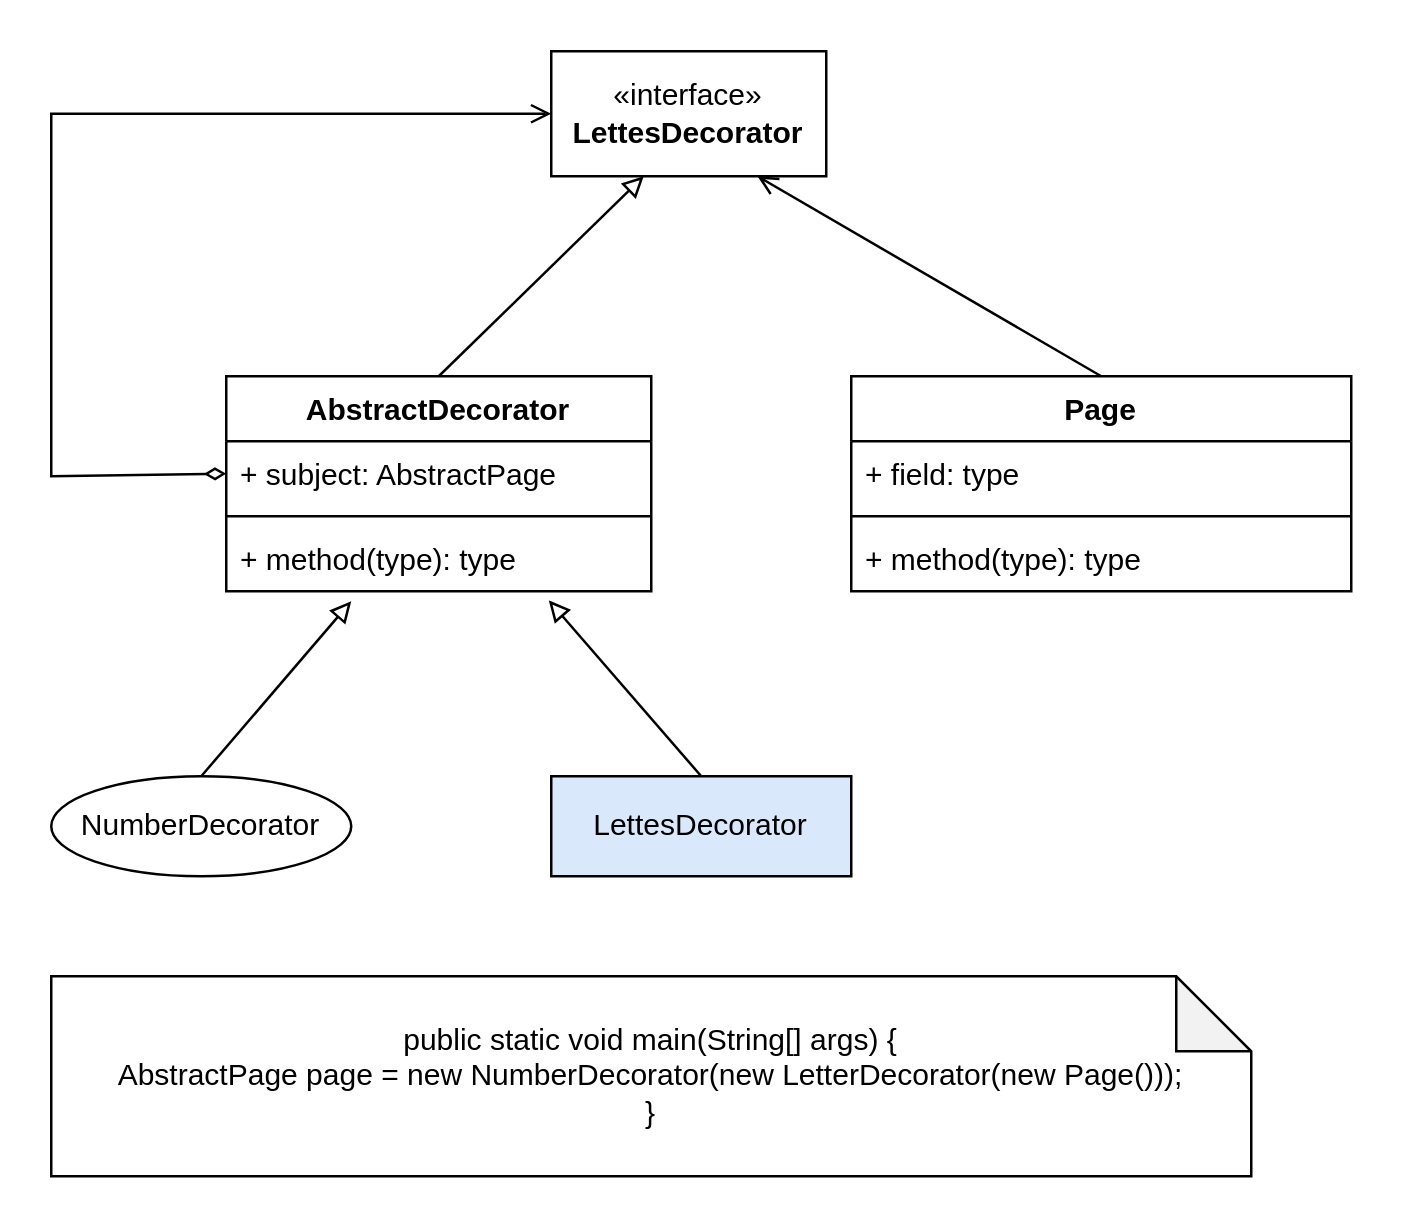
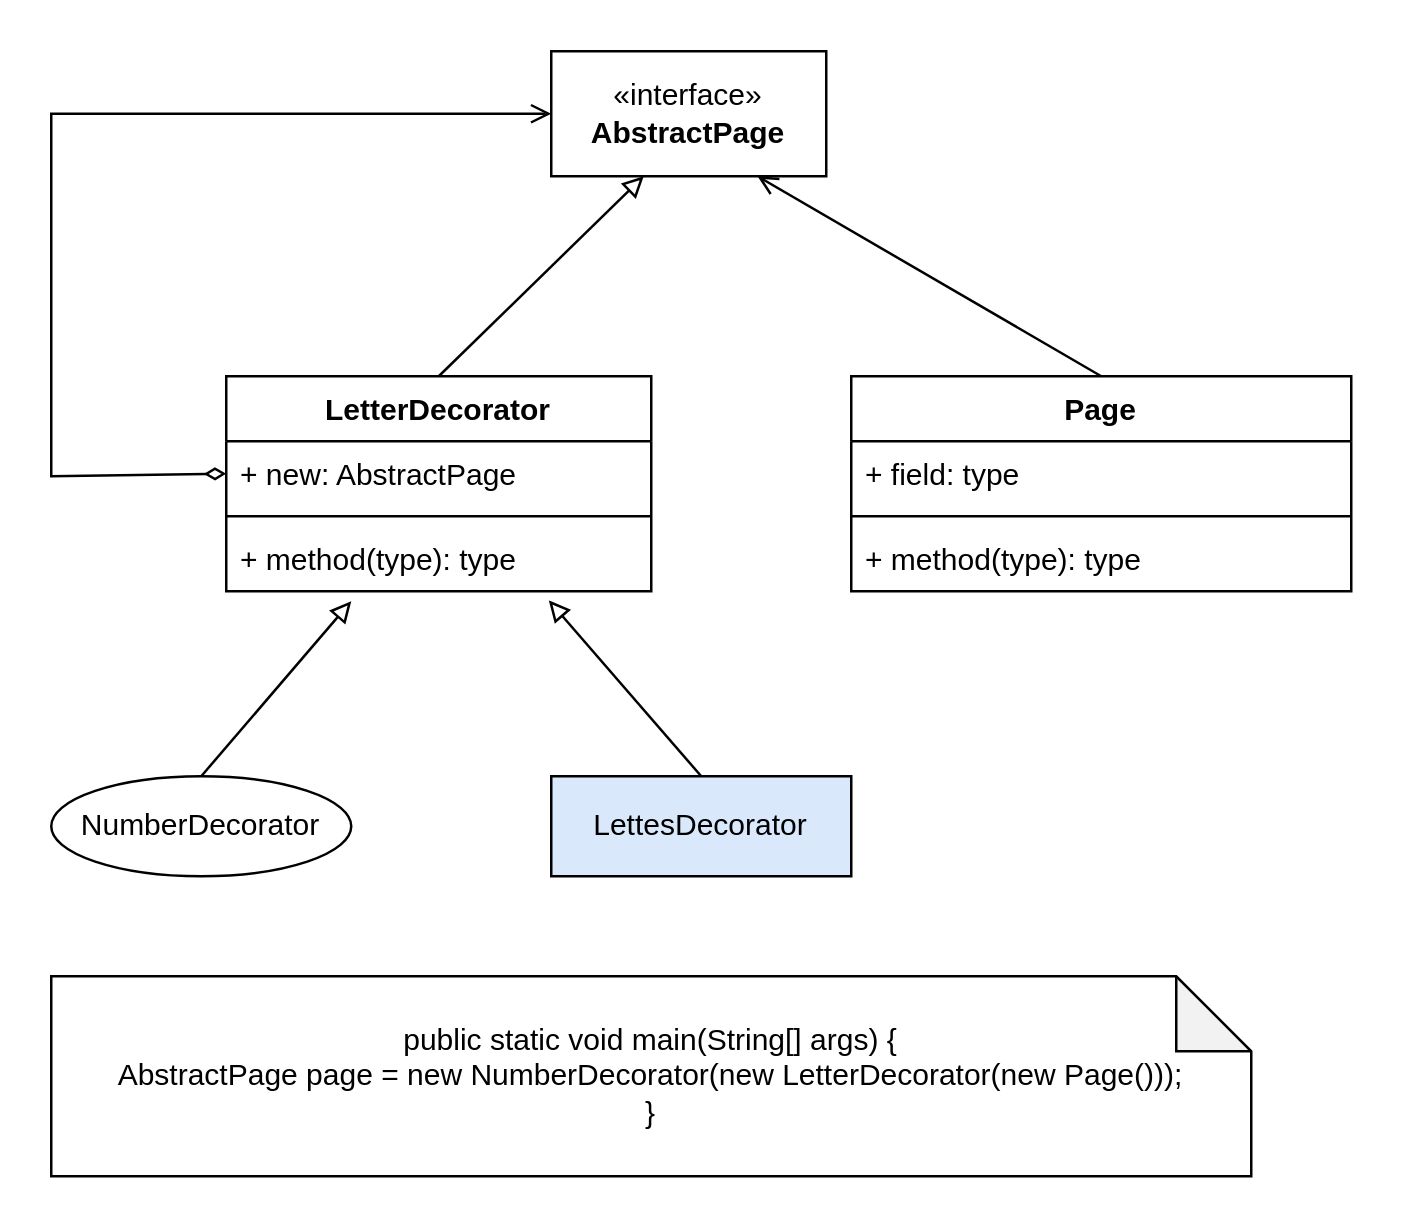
(689, 114) -> (689, 114)
(439, 412) -> (439, 412)
(423, 477) -> (389, 477)
